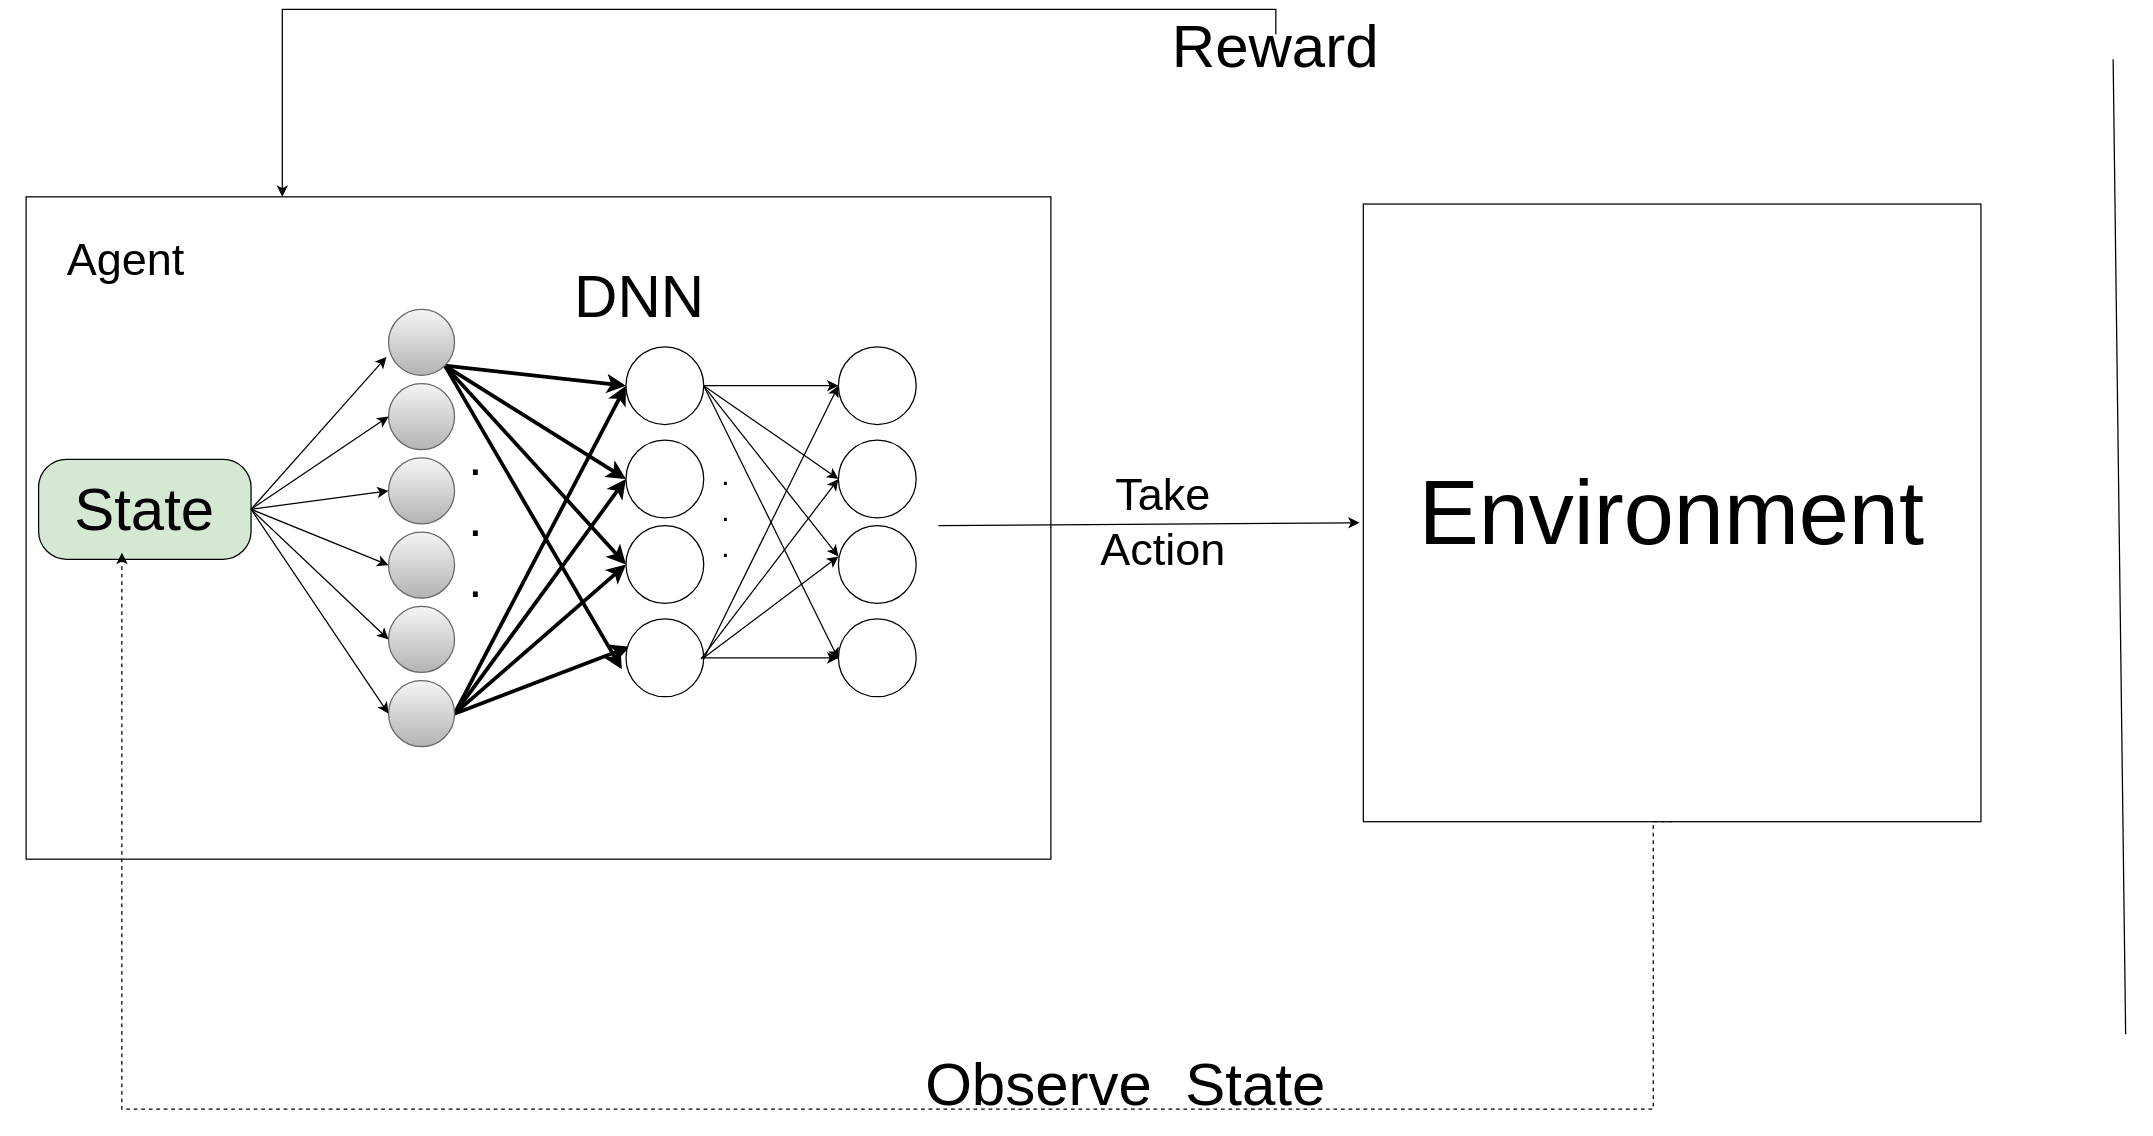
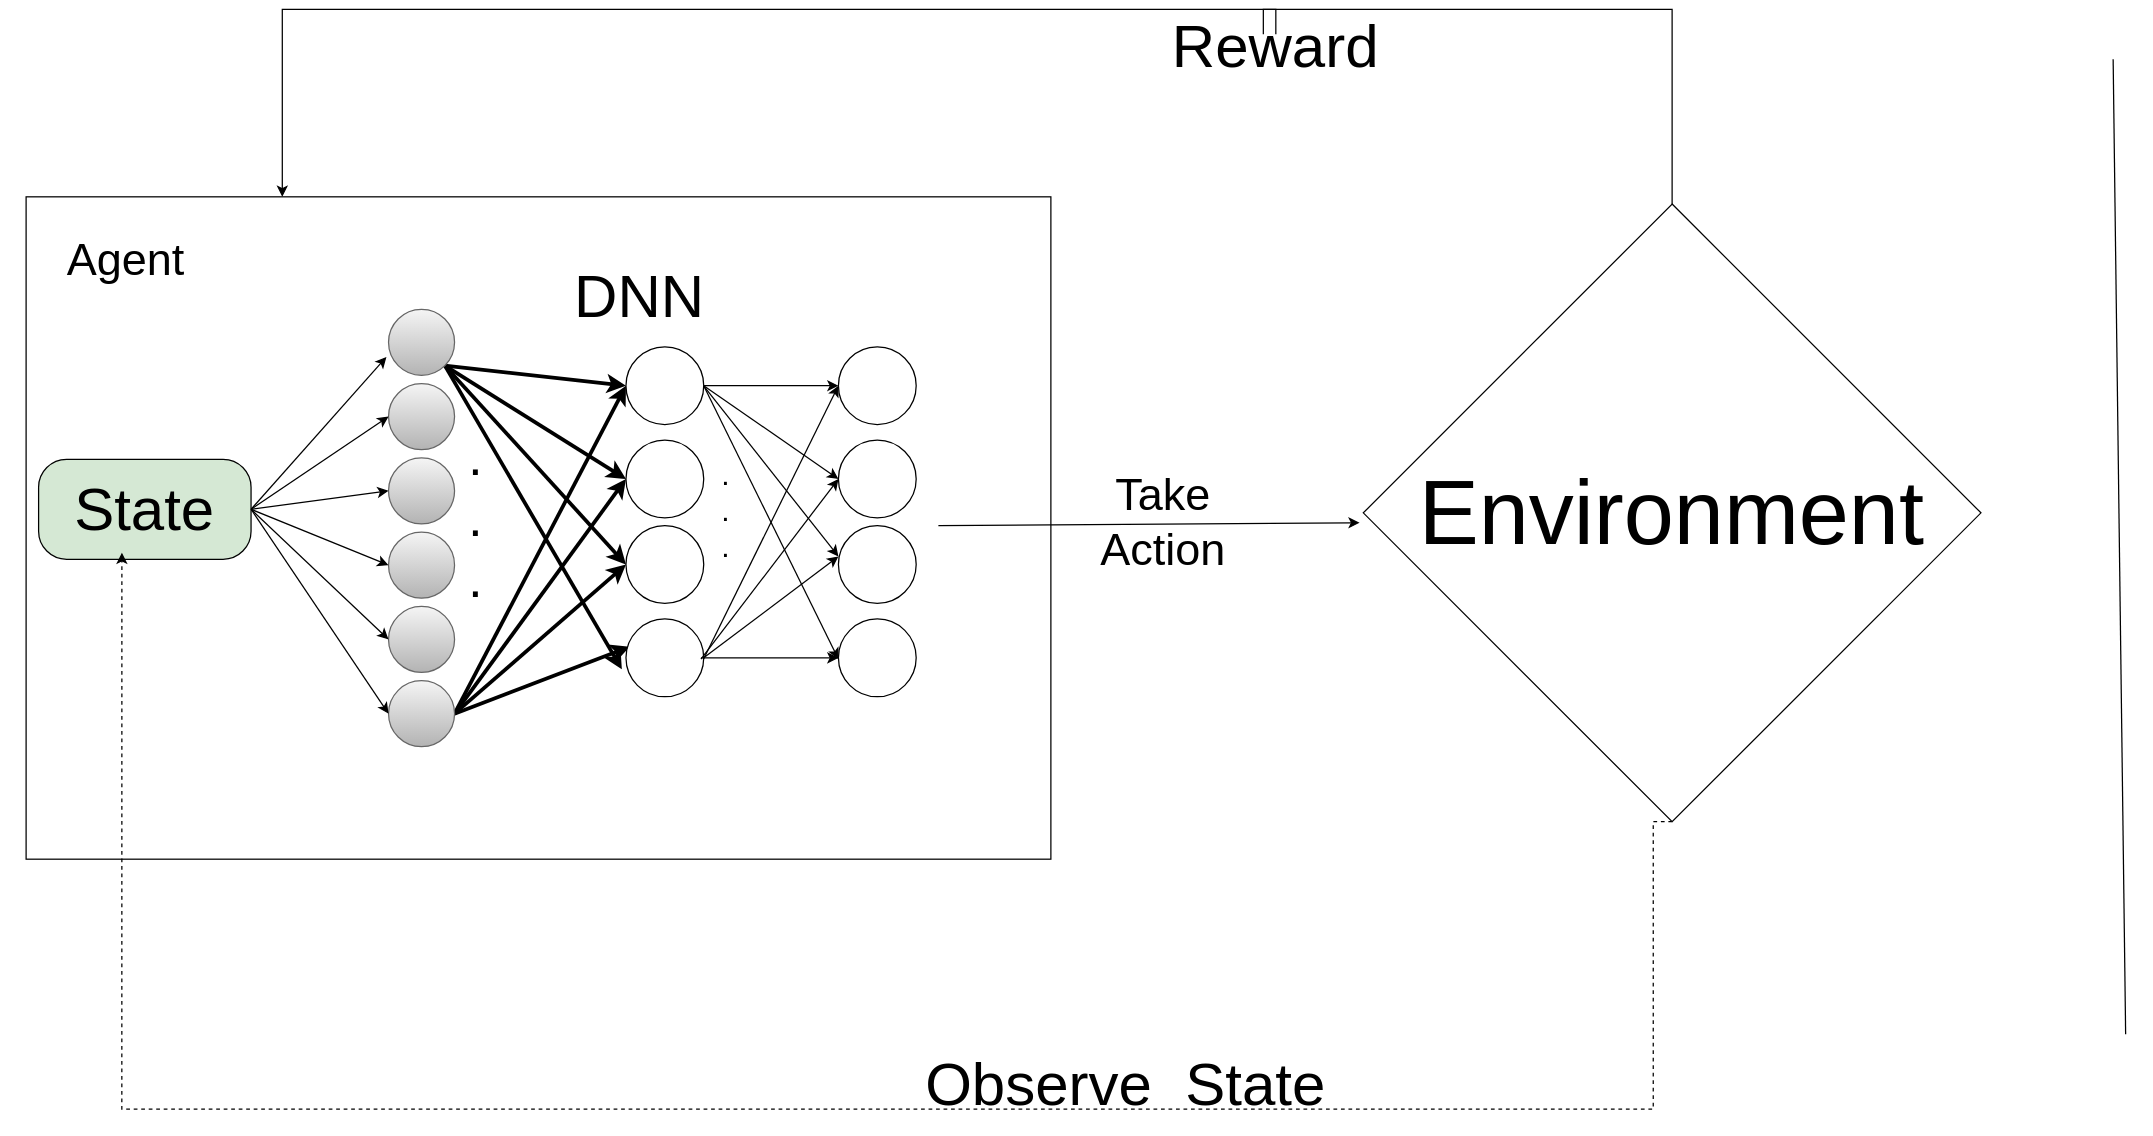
none -> (1572, 9)
(1672, 513) -> (1672, 513)
